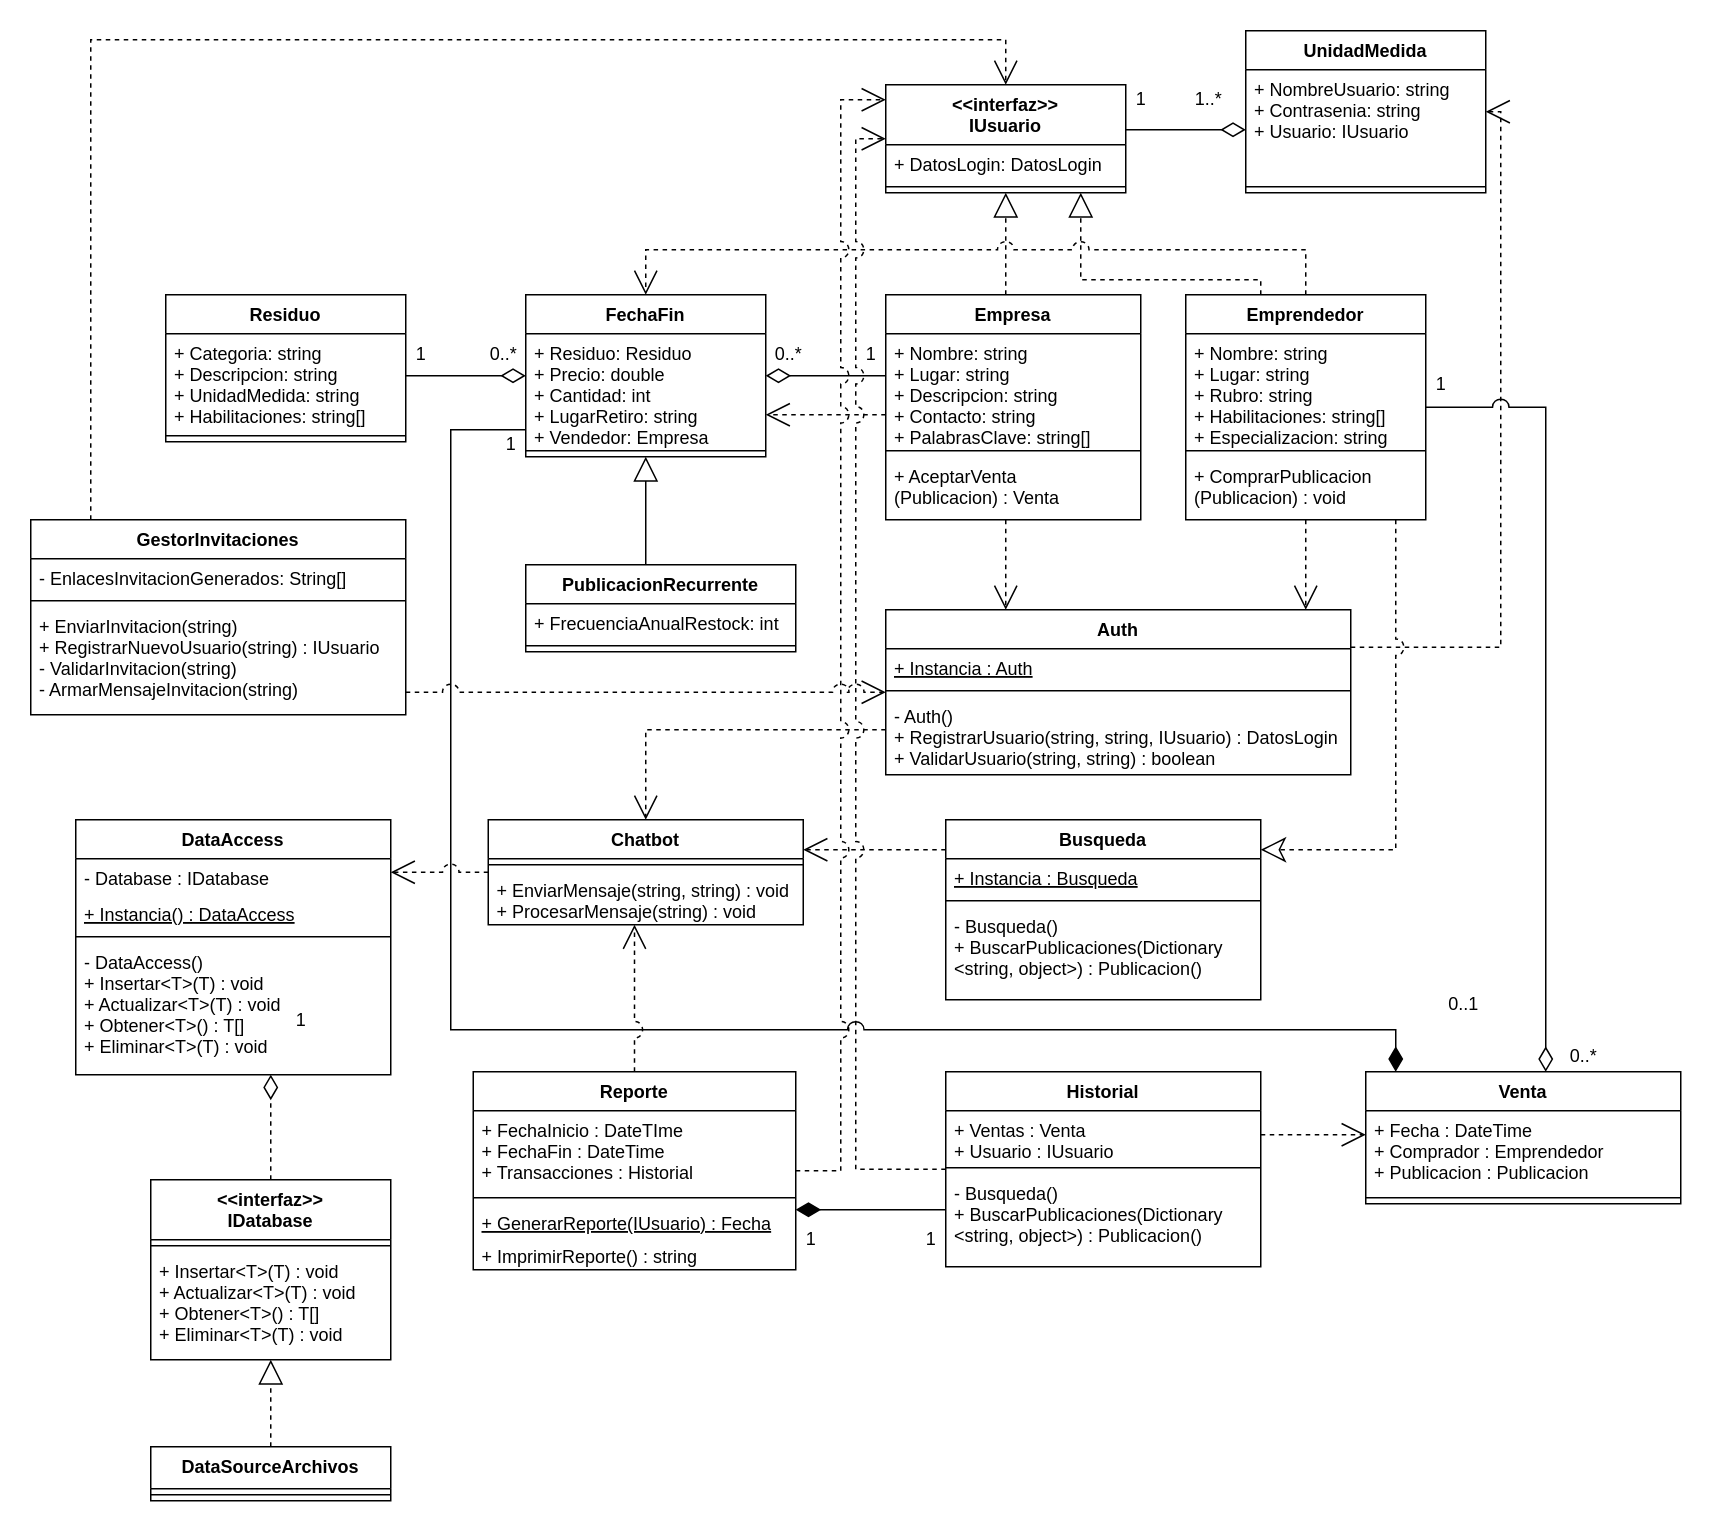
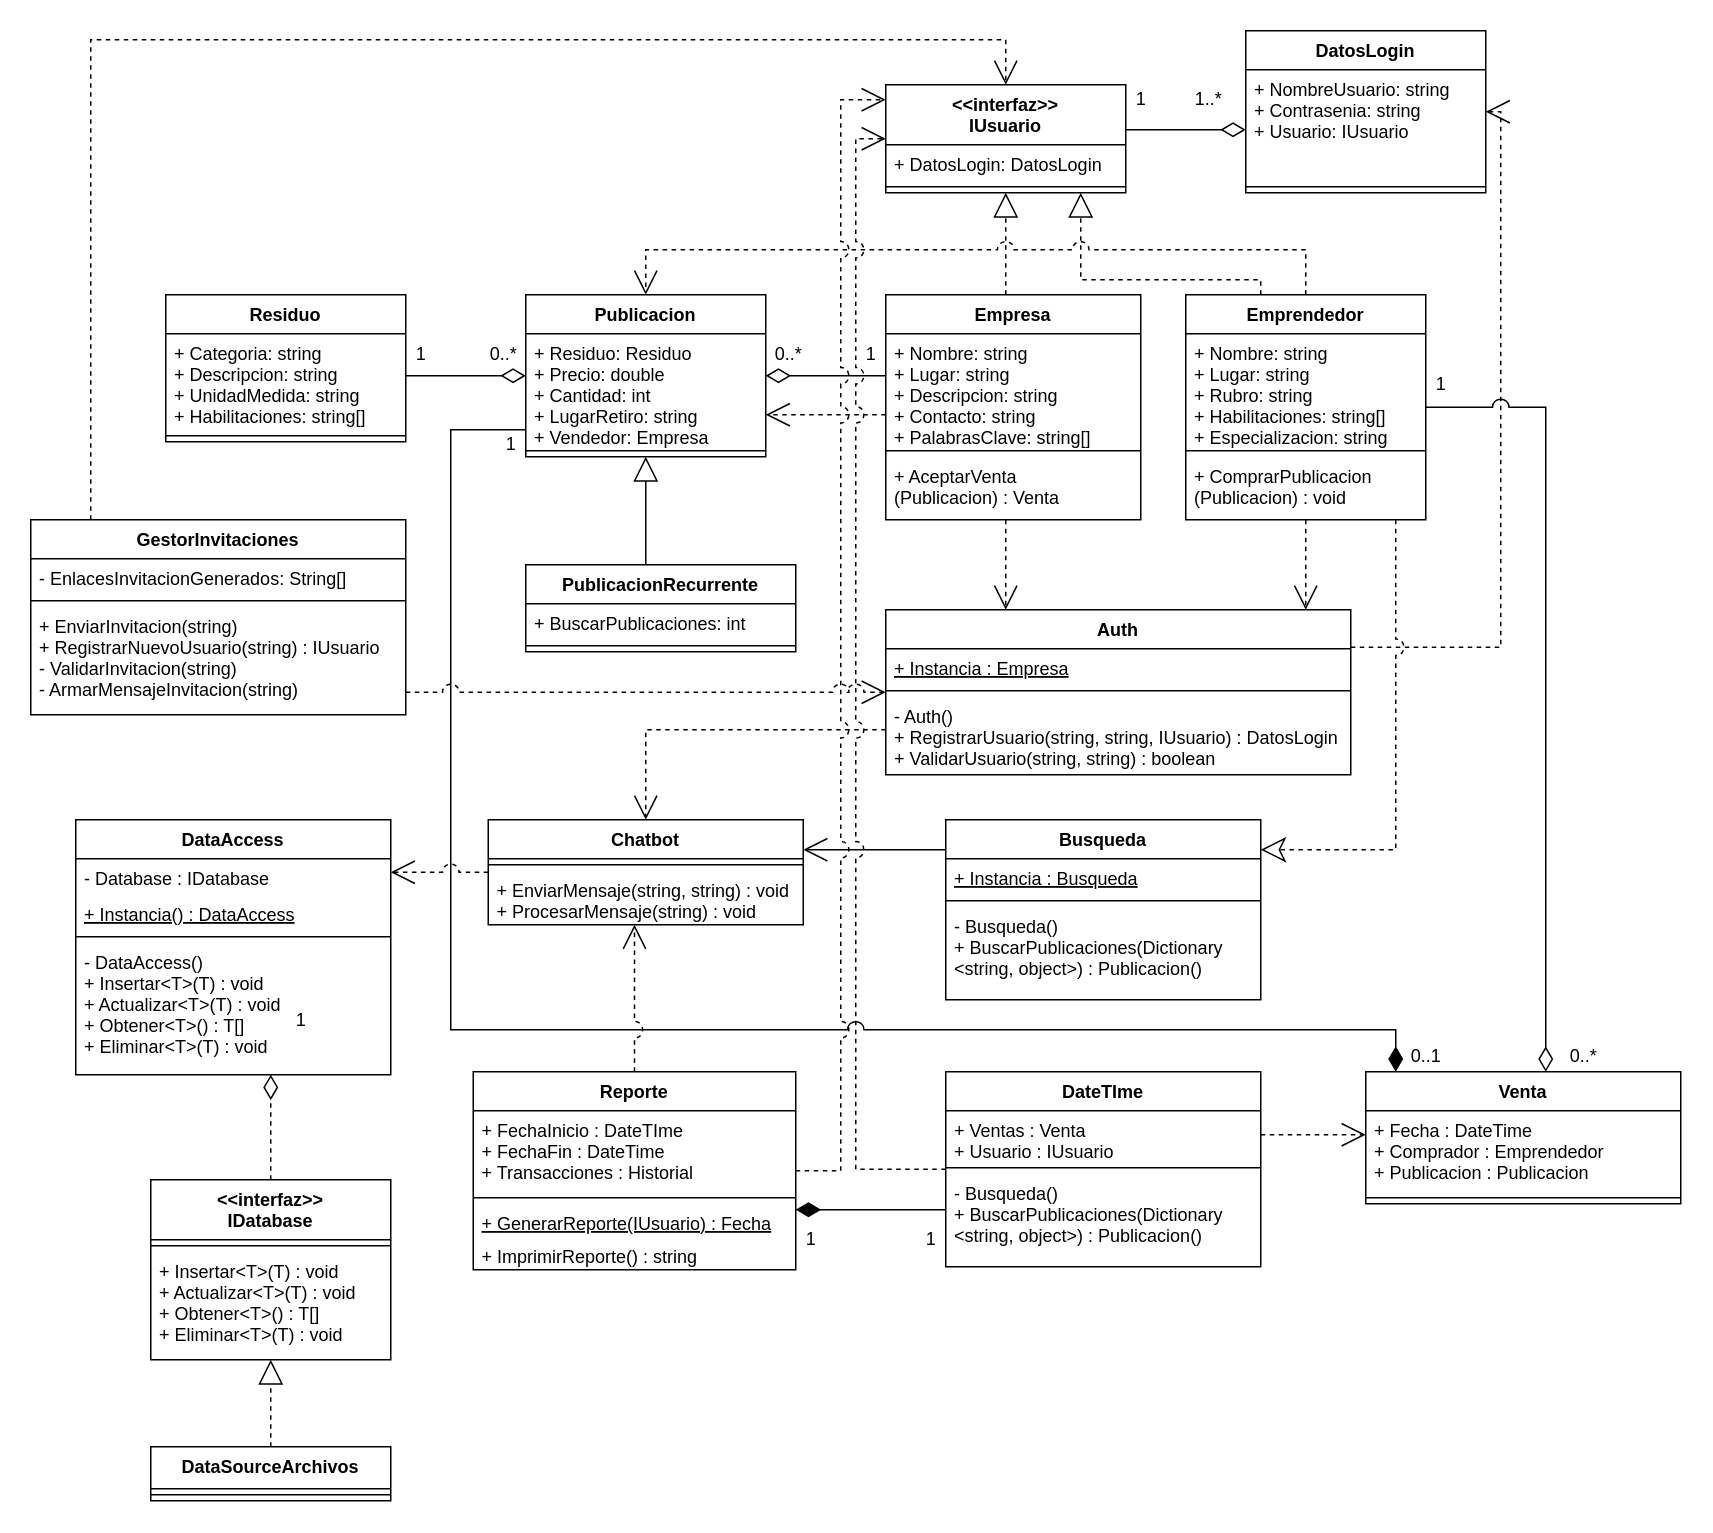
(1365, 51) -> (1365, 51)
(645, 315) -> (645, 315)
(666, 624) -> (649, 624)
(973, 669) -> (988, 669)
(876, 850) -> (876, 850)
(1463, 1004) -> (1426, 1057)
(1103, 1092) -> (1103, 1092)
